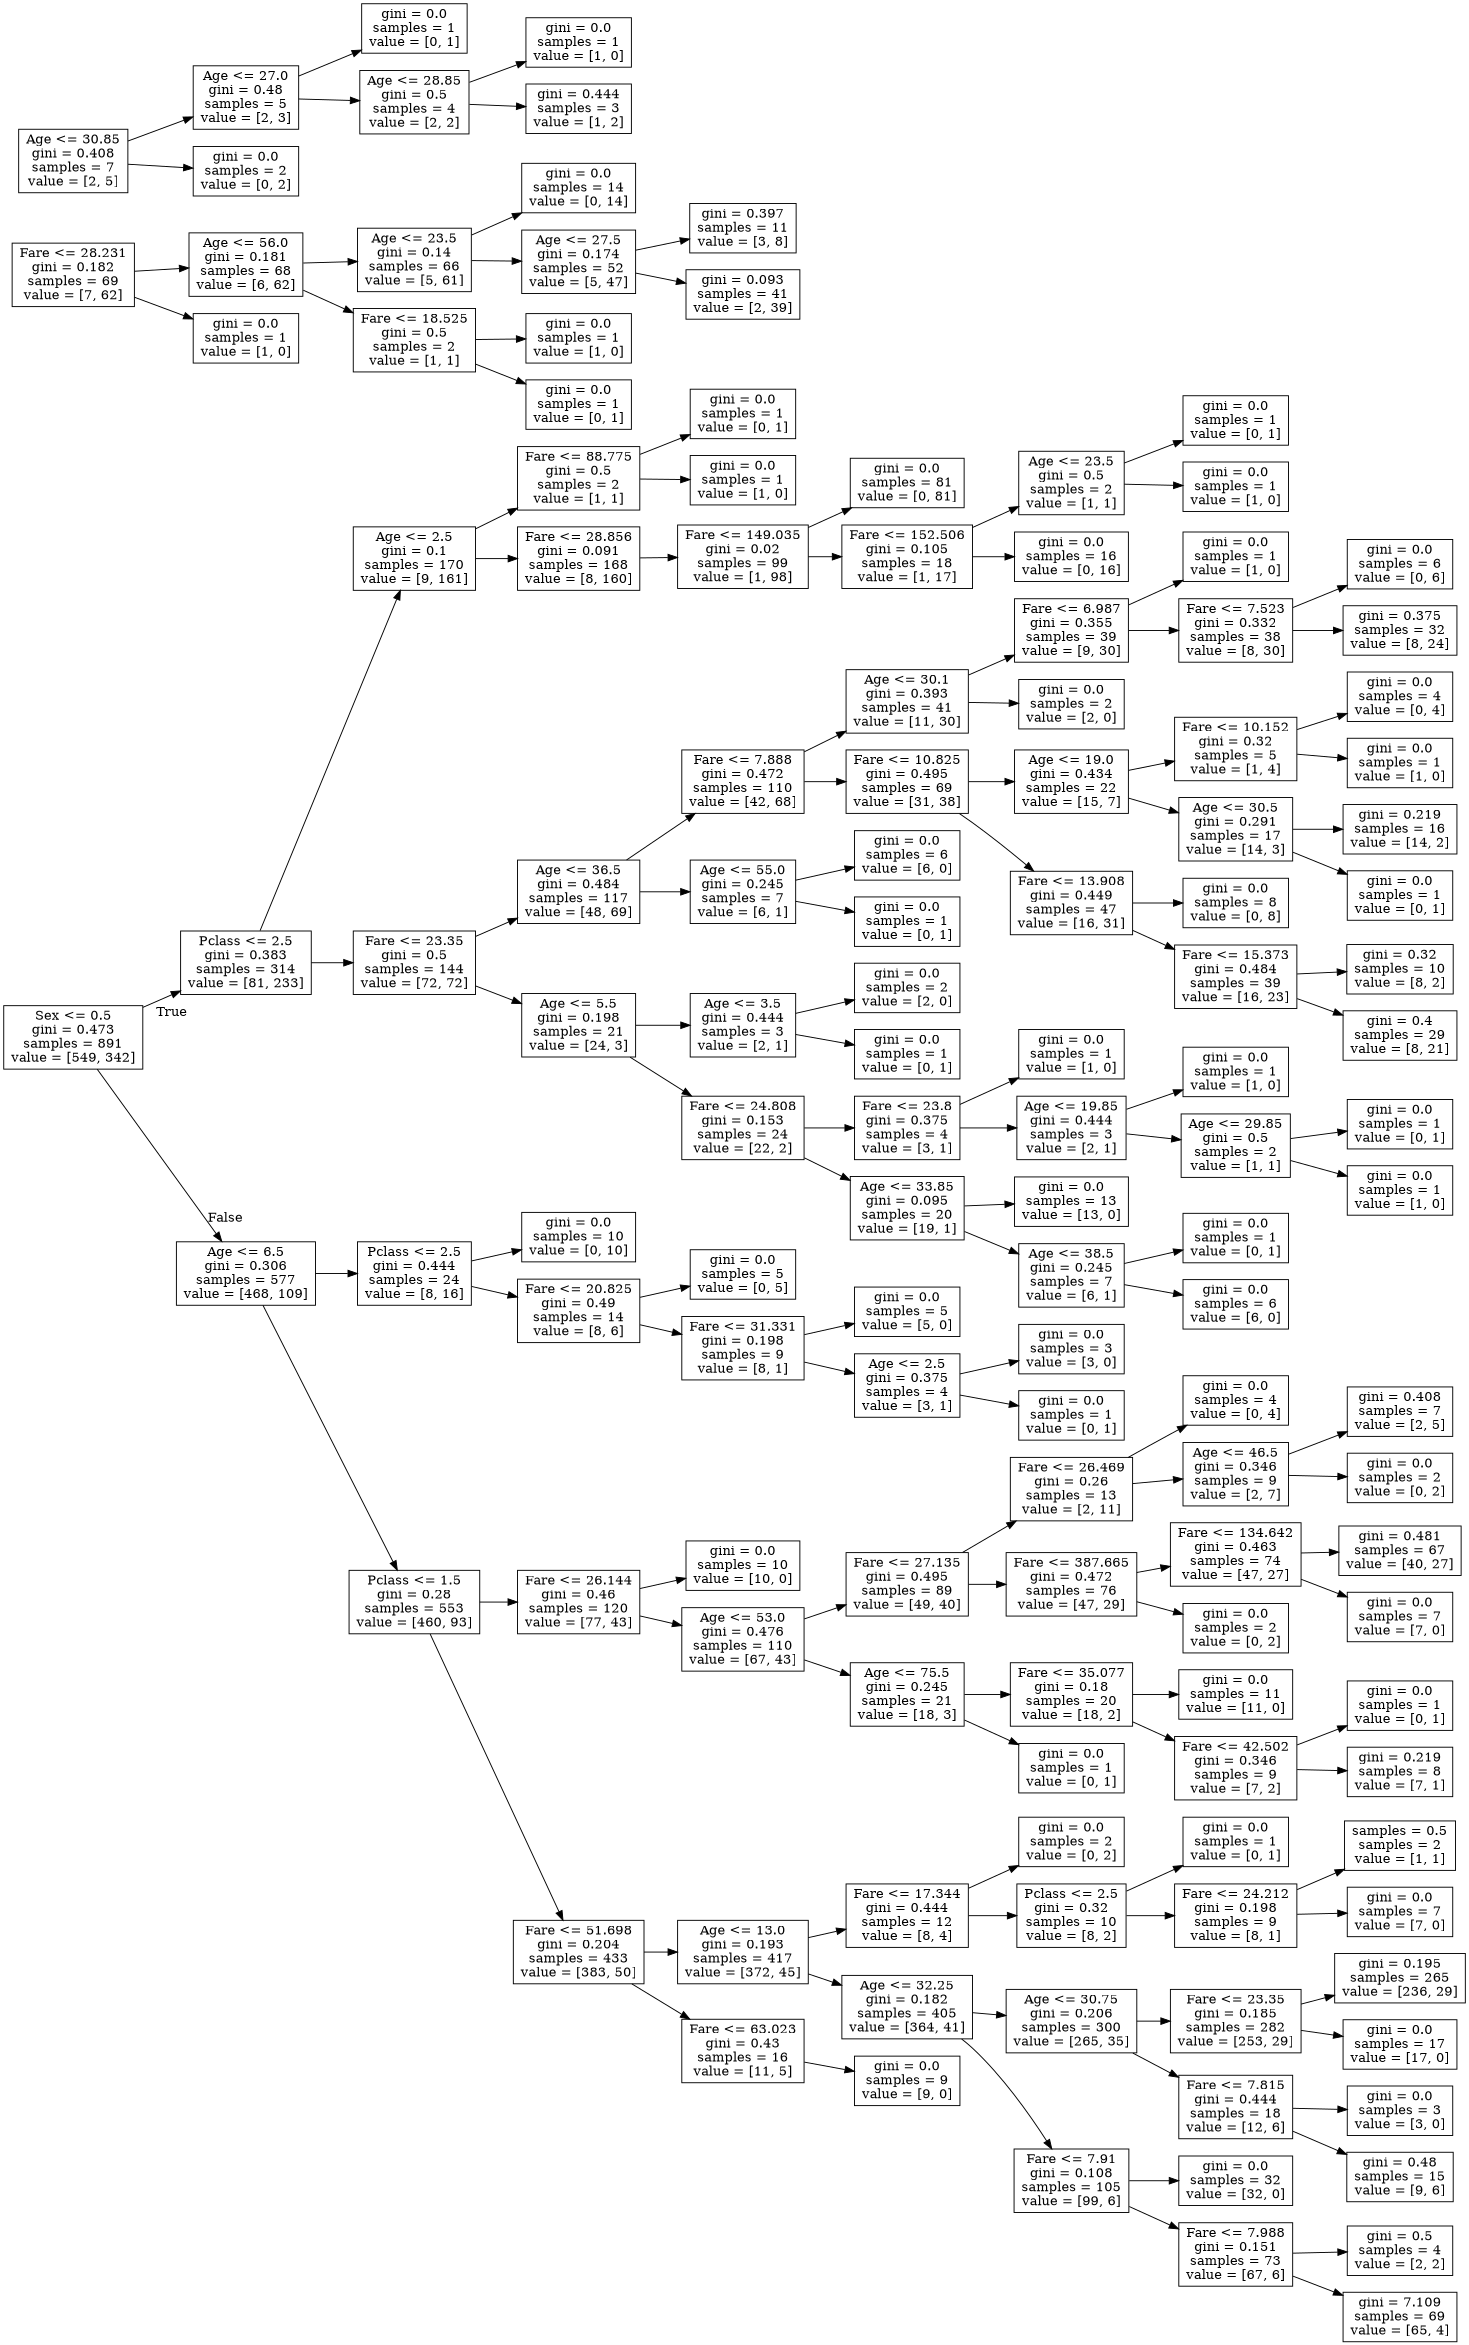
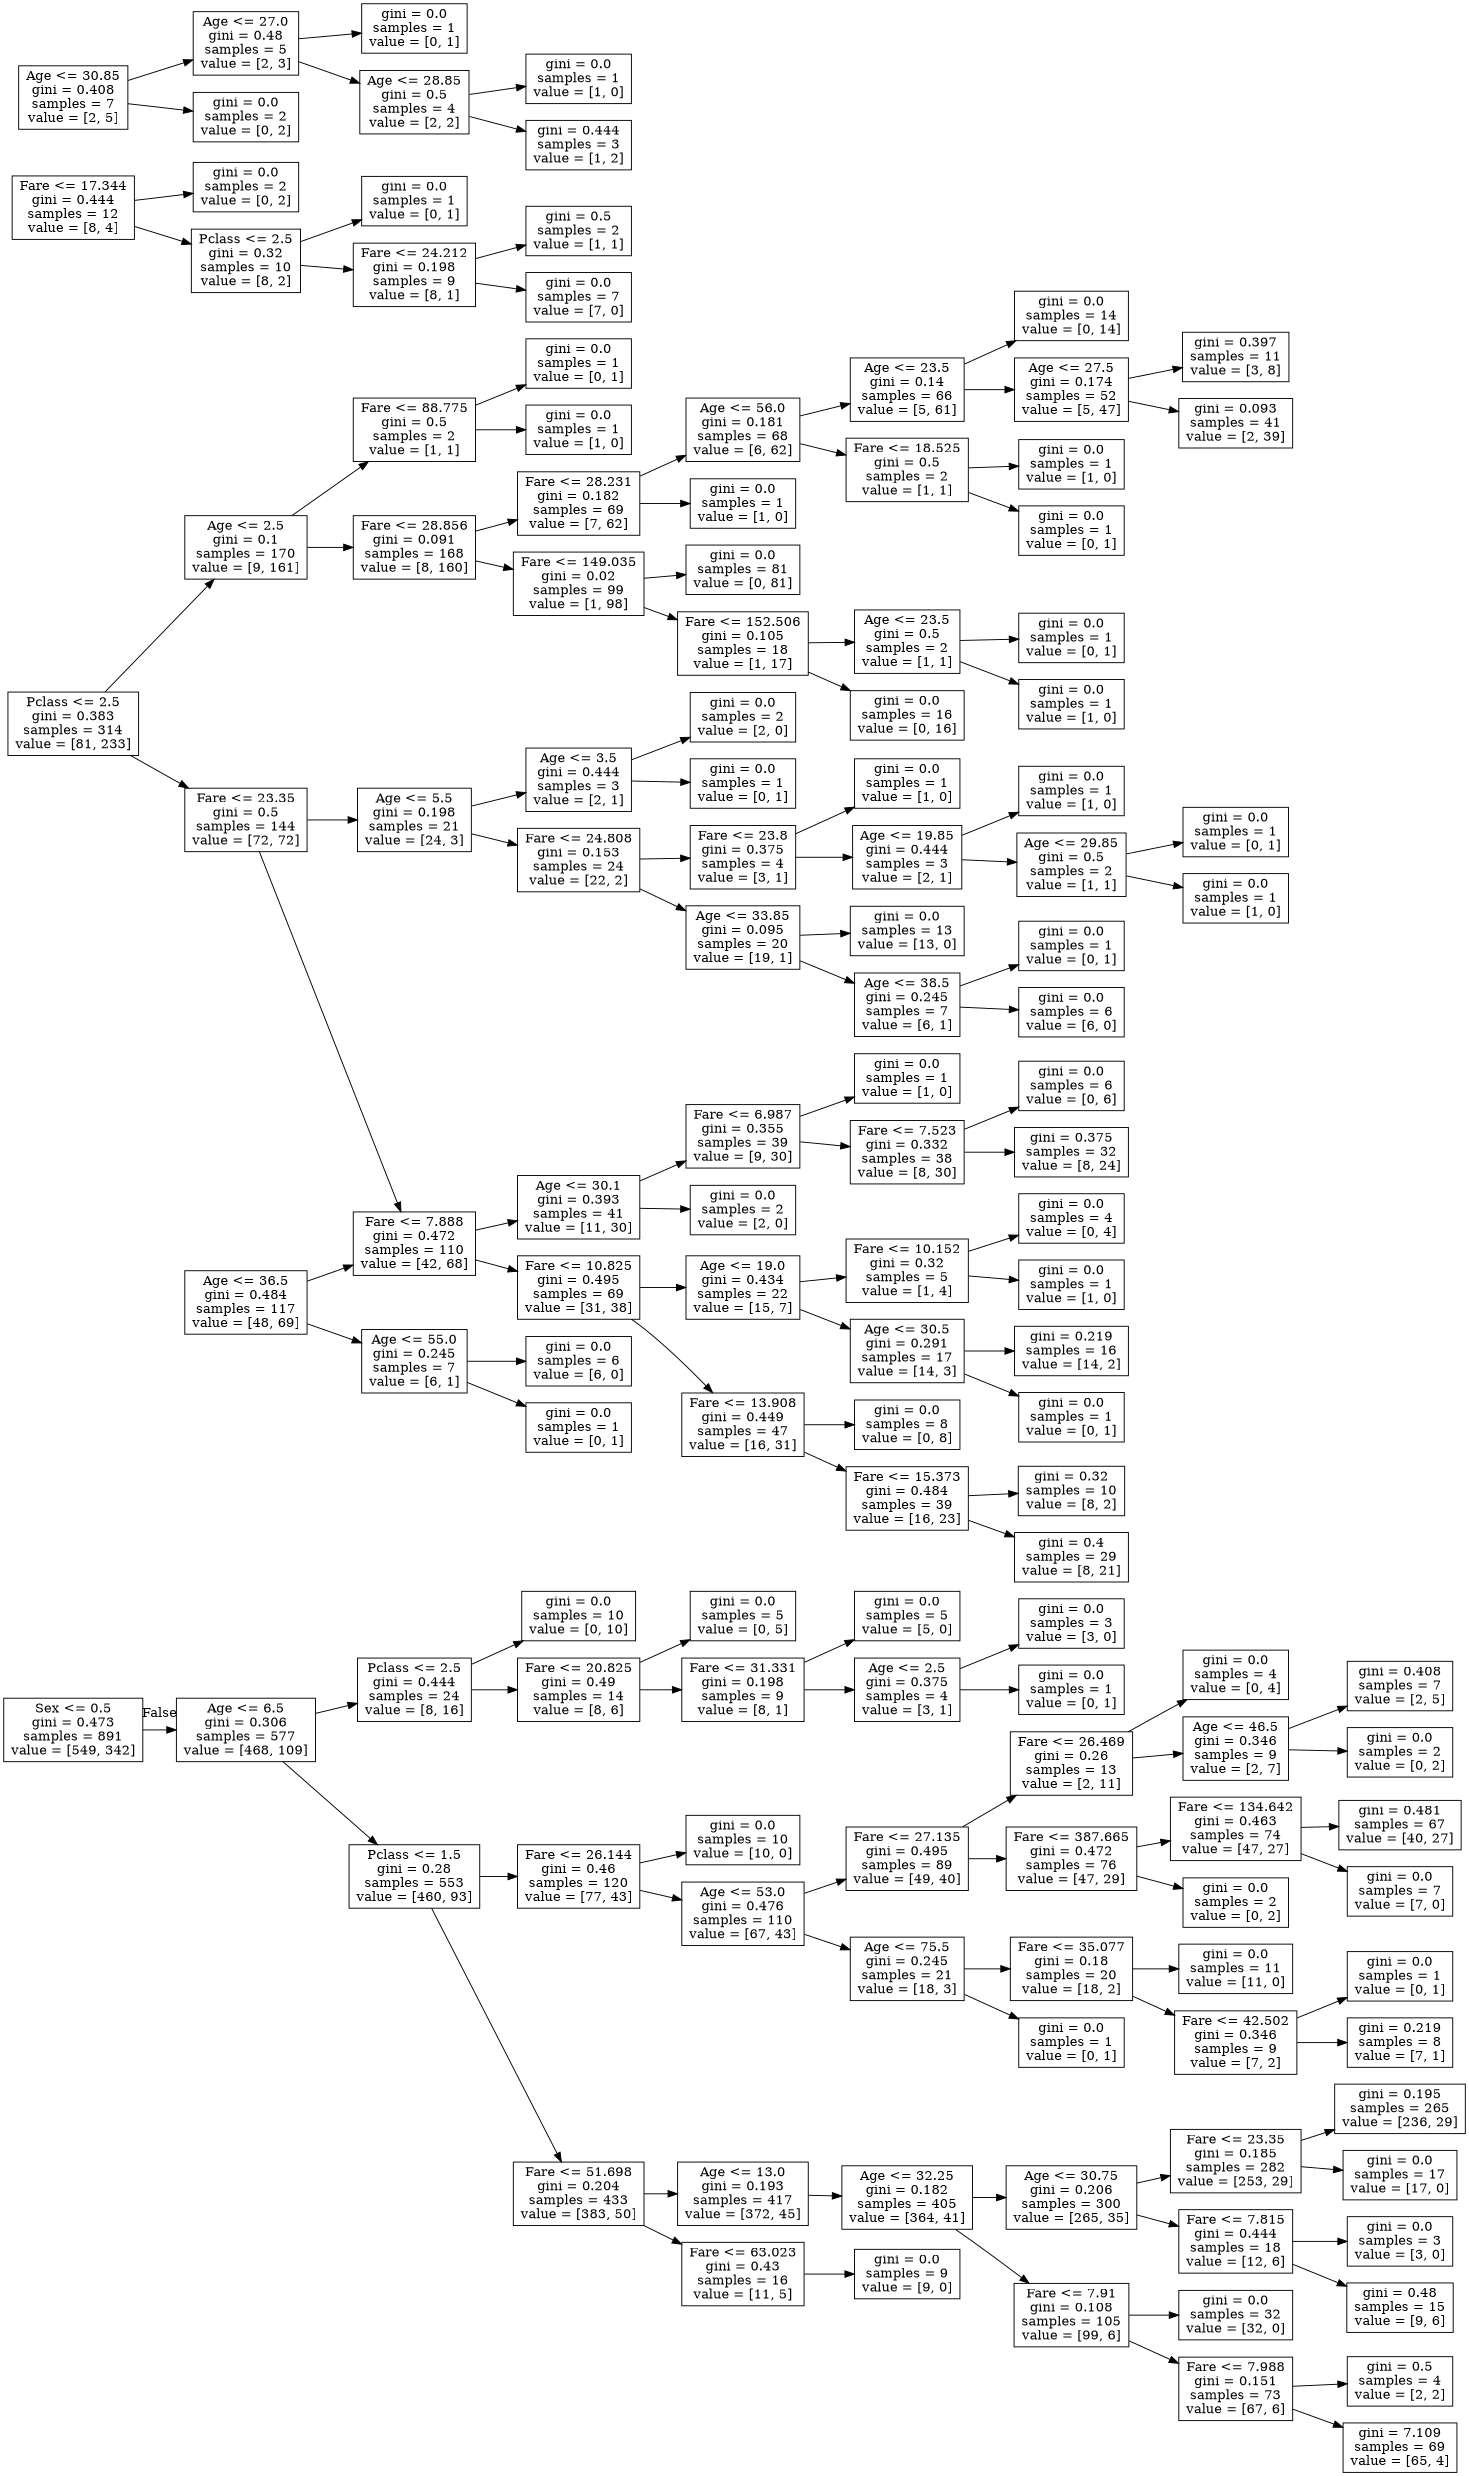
none -> (492, 527)
(492, 929) -> (328, 1027)
(157, 1001) -> none
(1400, 1846) -> (579, 231)
(822, 1934) -> none
